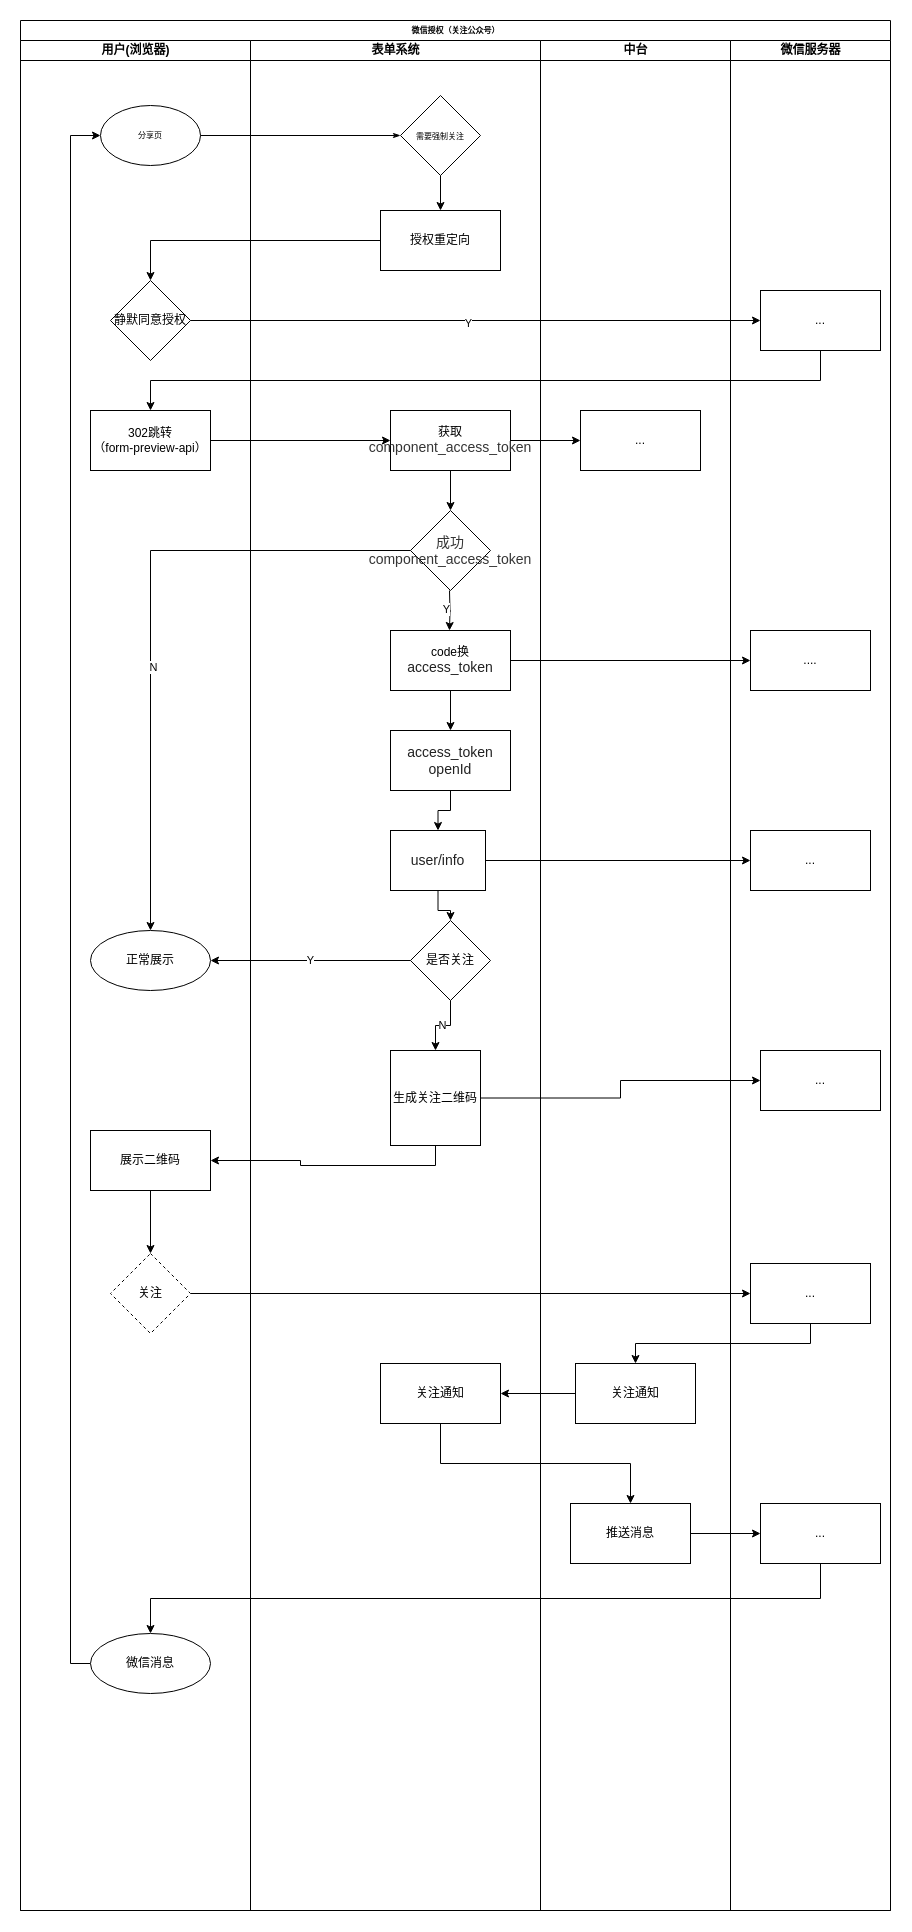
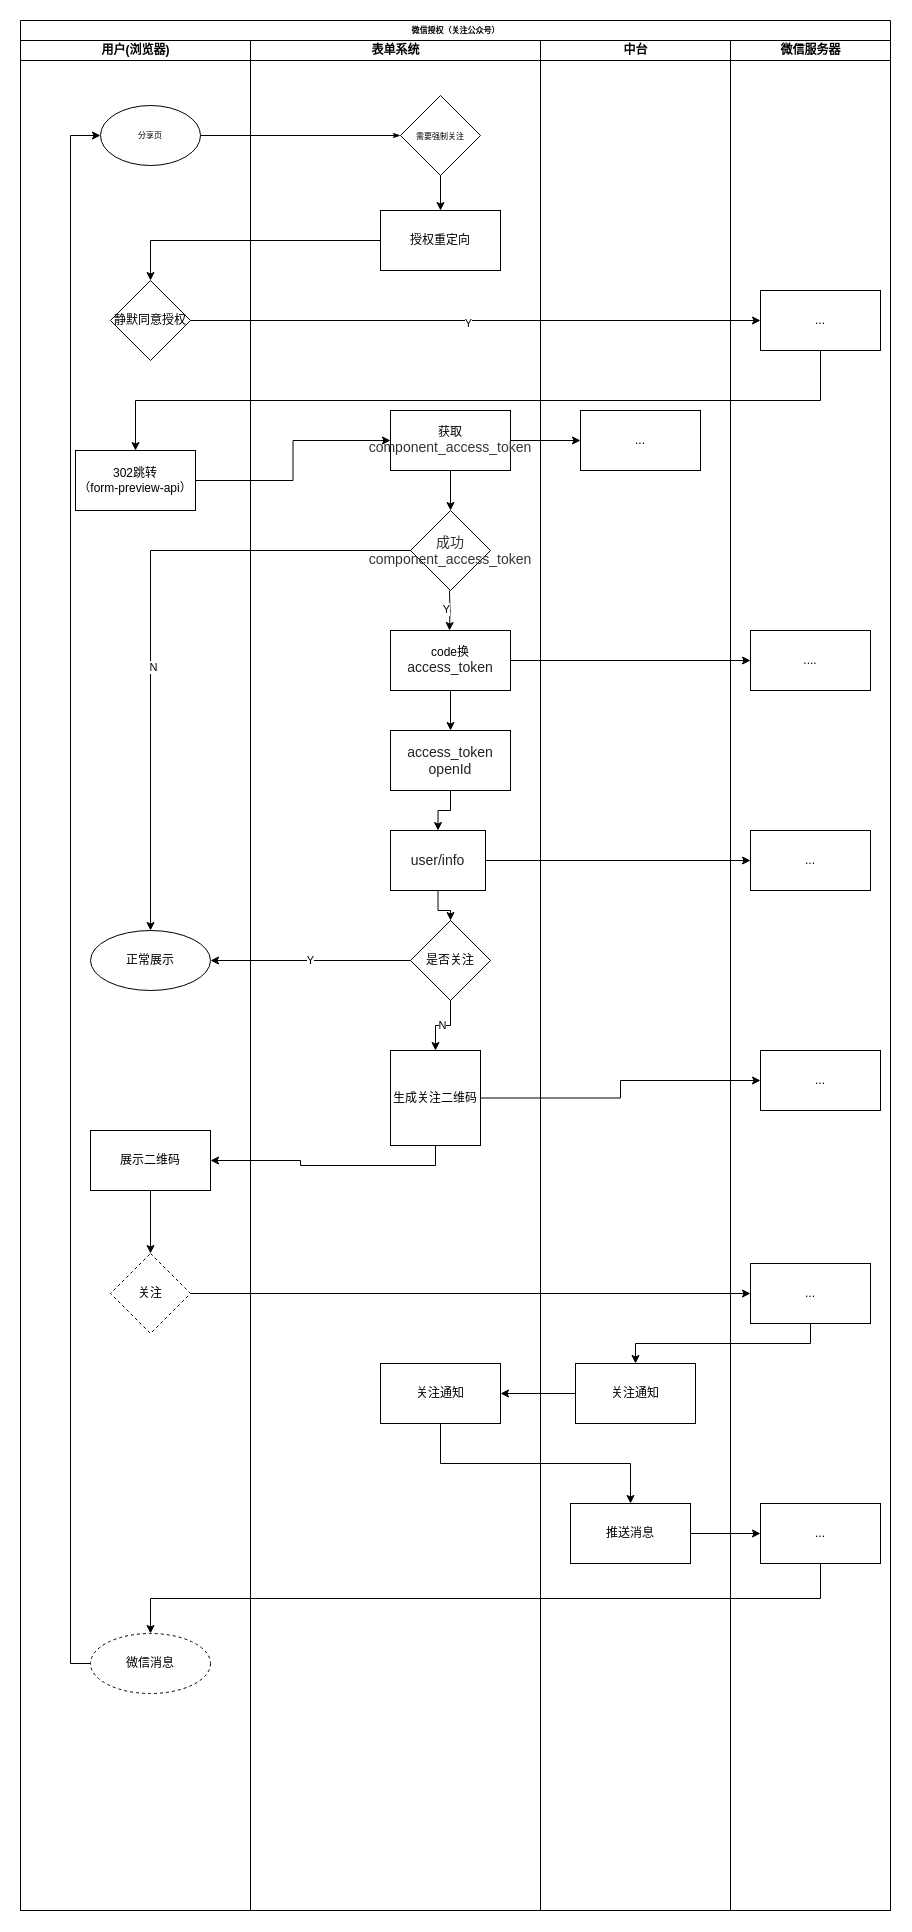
(151, 441) -> (136, 481)
(151, 1664) -> (151, 1664)
